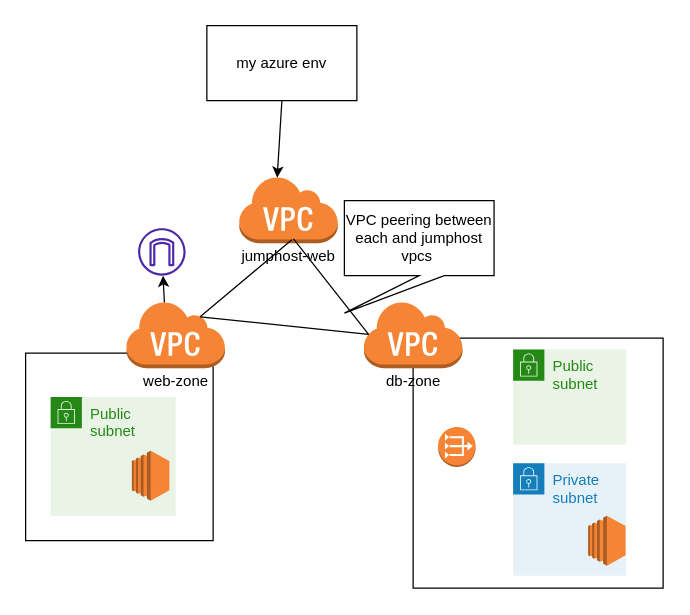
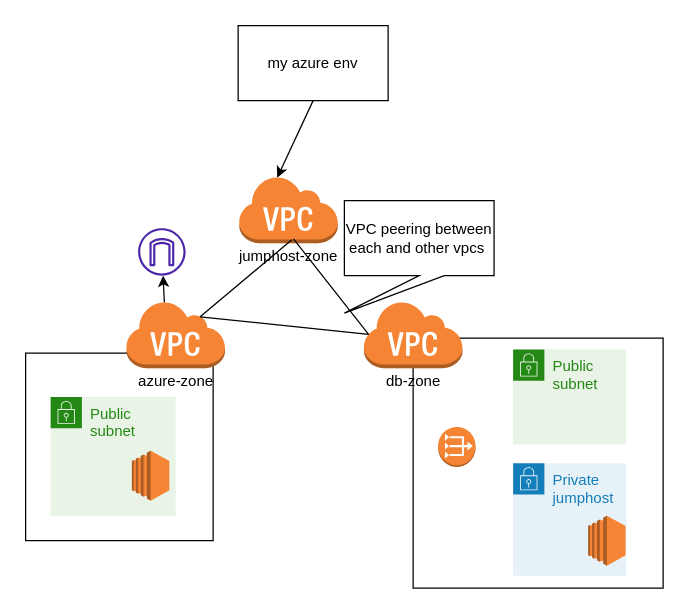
(282, 63) -> (313, 63)
(419, 238) -> (419, 238)
(289, 257) -> (289, 257)
(176, 382) -> (176, 382)
(590, 490) -> (590, 490)
